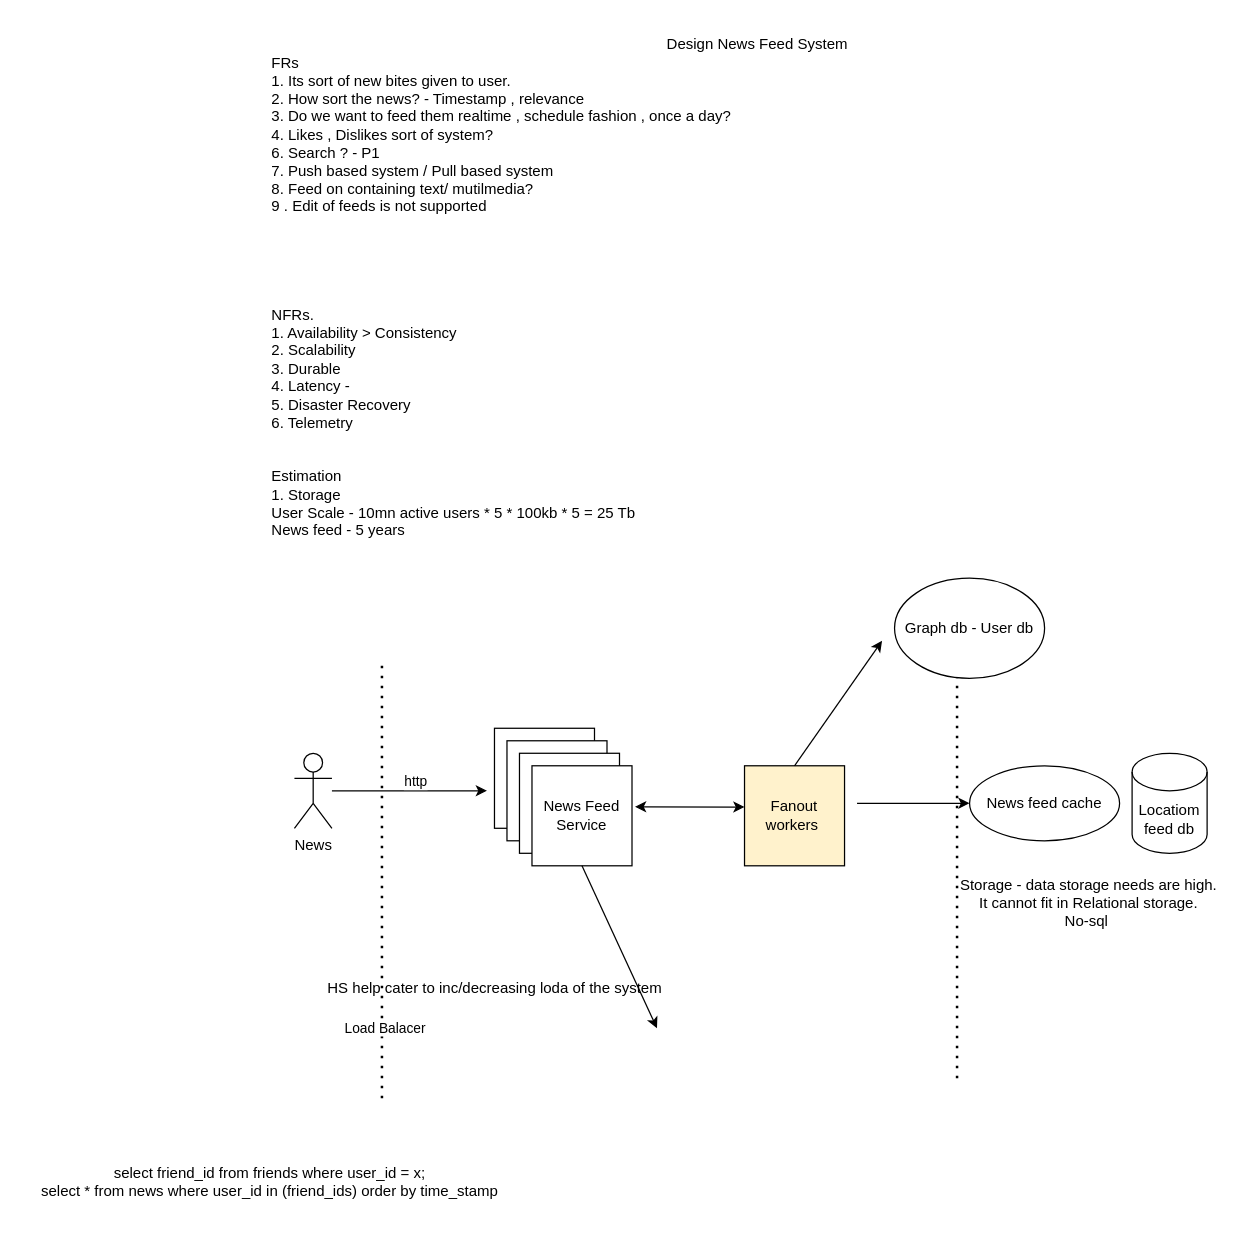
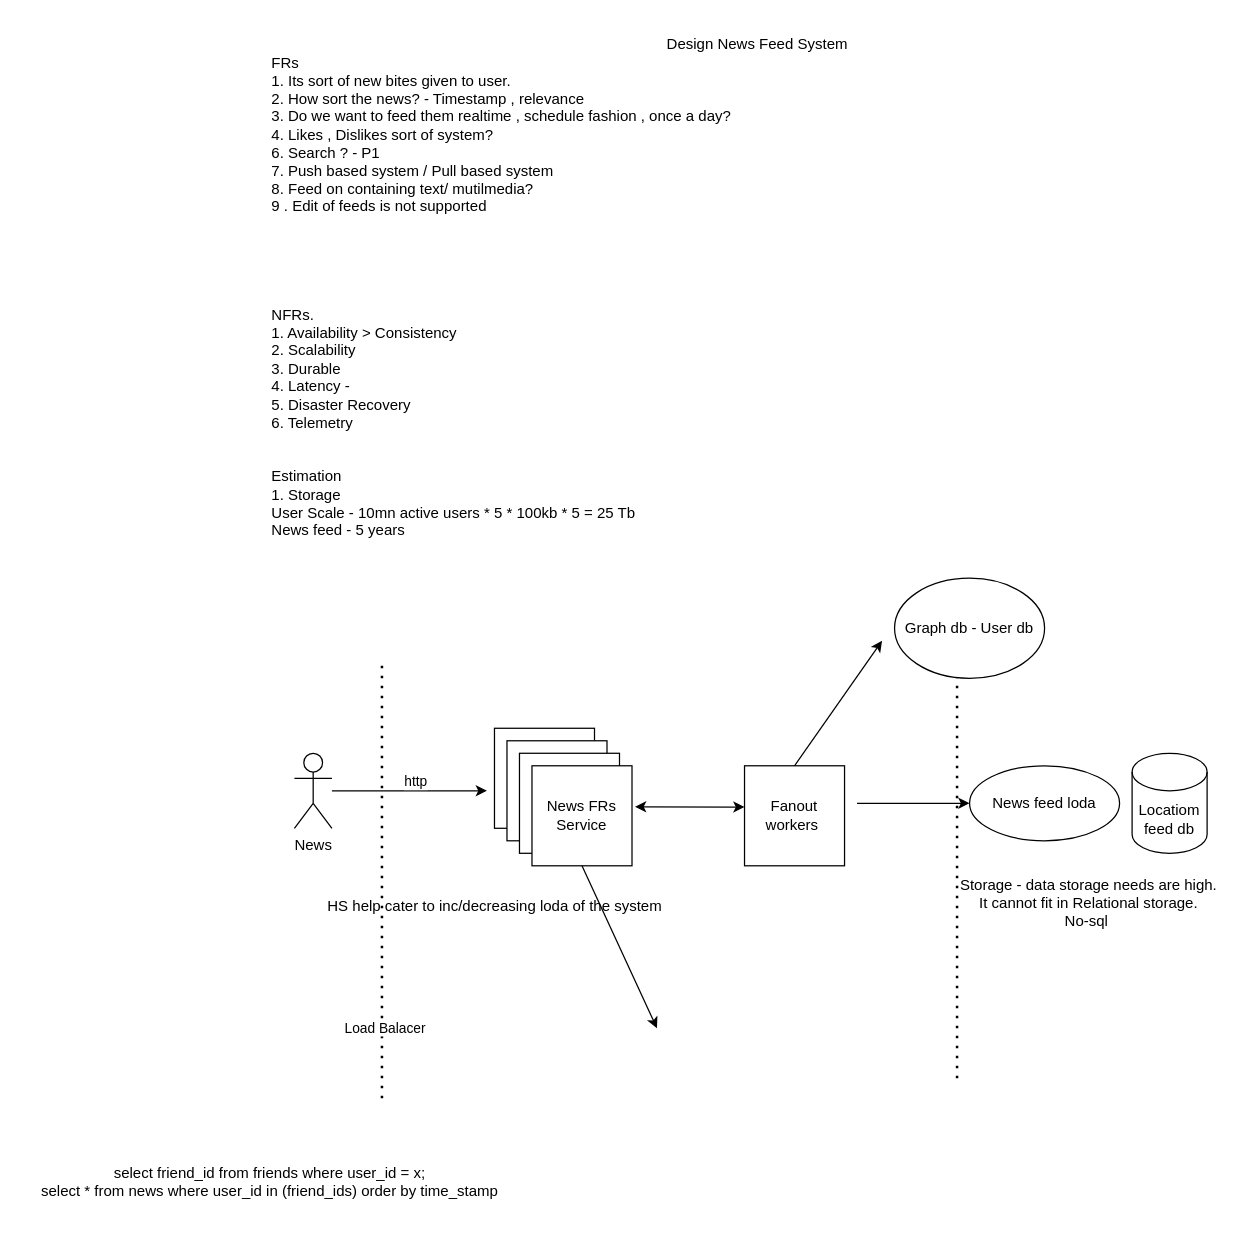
(1044, 803) -> (1044, 803)
(582, 816) -> (582, 816)
(794, 816) -> (794, 816)
(494, 988) -> (494, 907)
